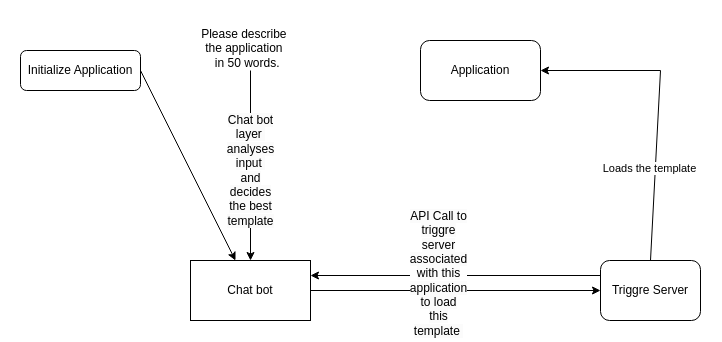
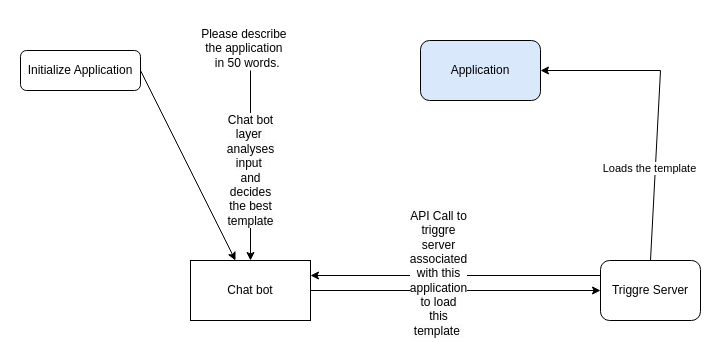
(481, 71) -> (481, 71)
